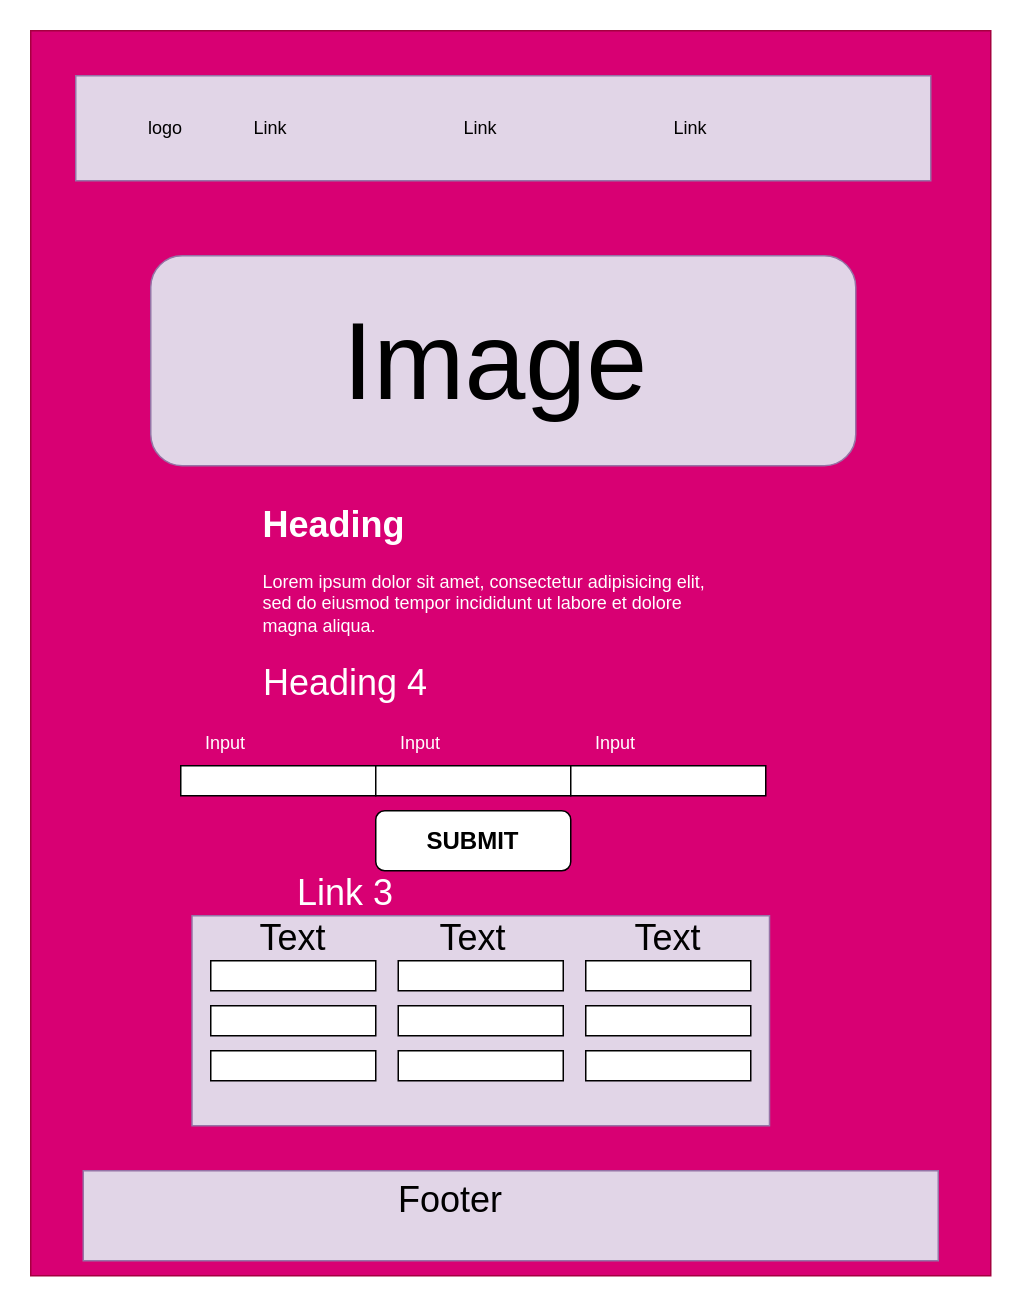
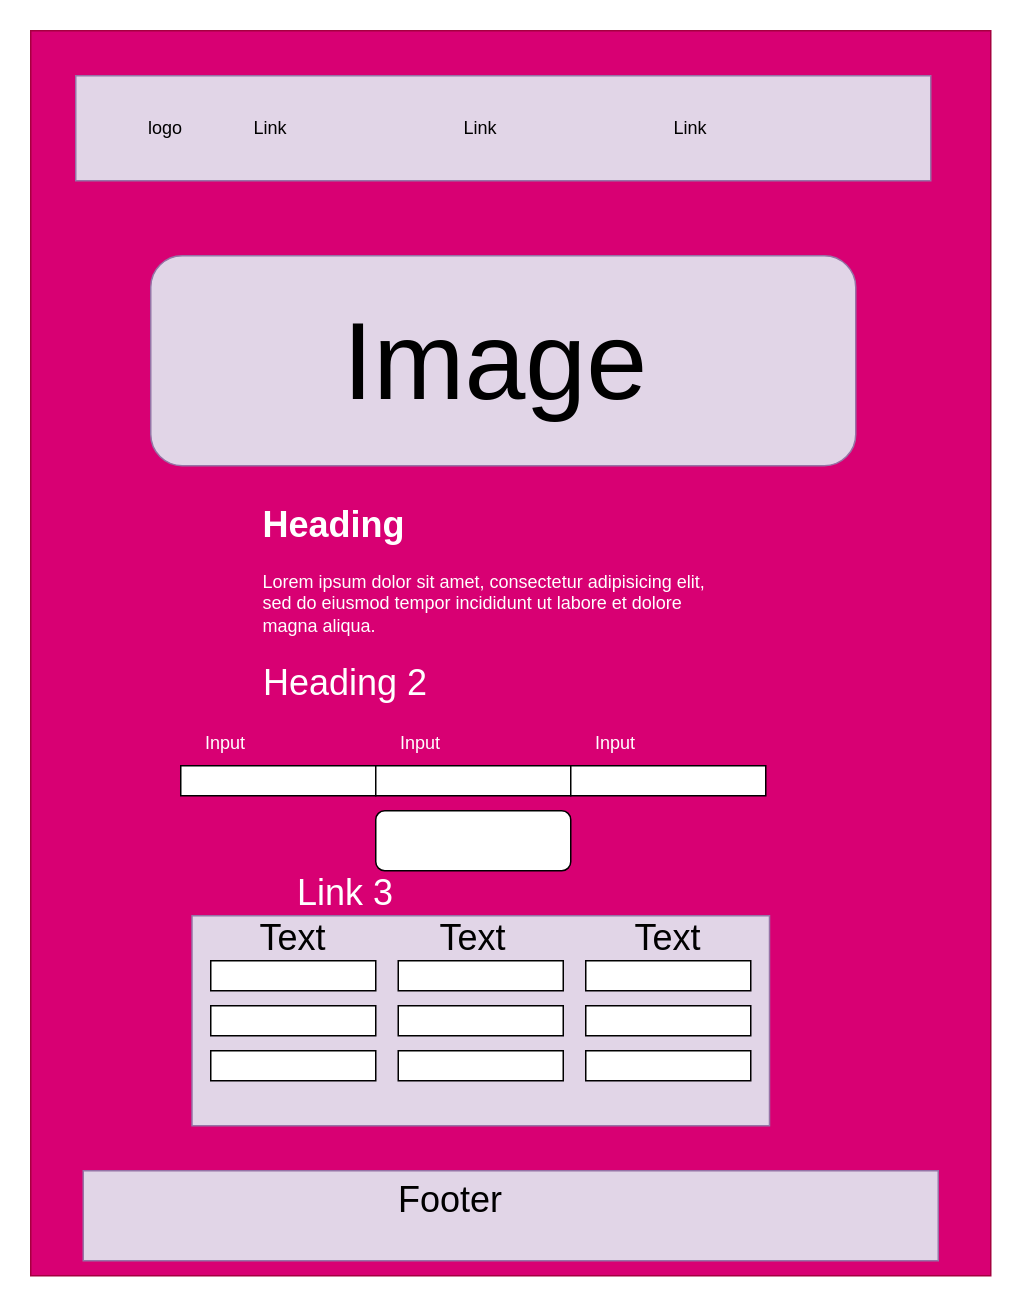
(346, 683) -> (346, 683)
(473, 841) -> none
